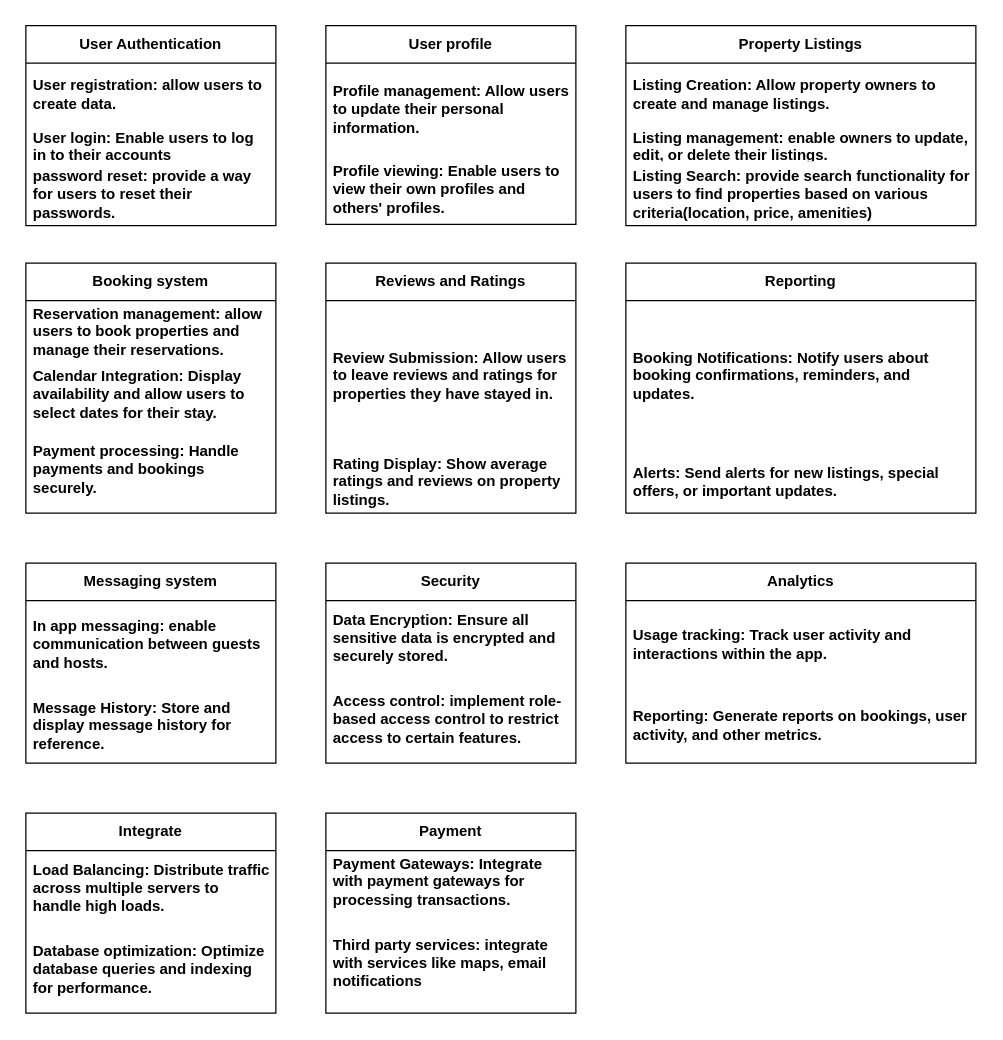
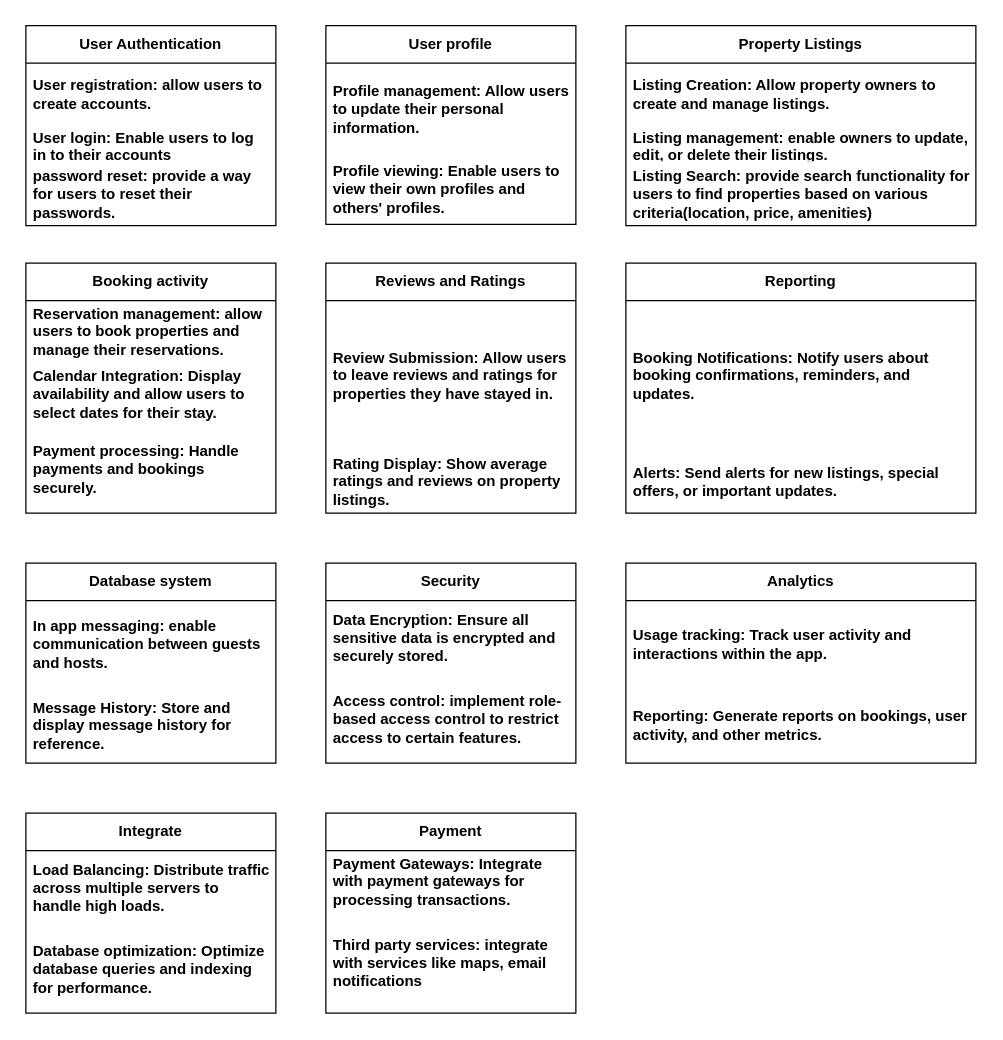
(152, 94) -> (152, 94)
(151, 282) -> (151, 282)
(151, 582) -> (151, 582)
